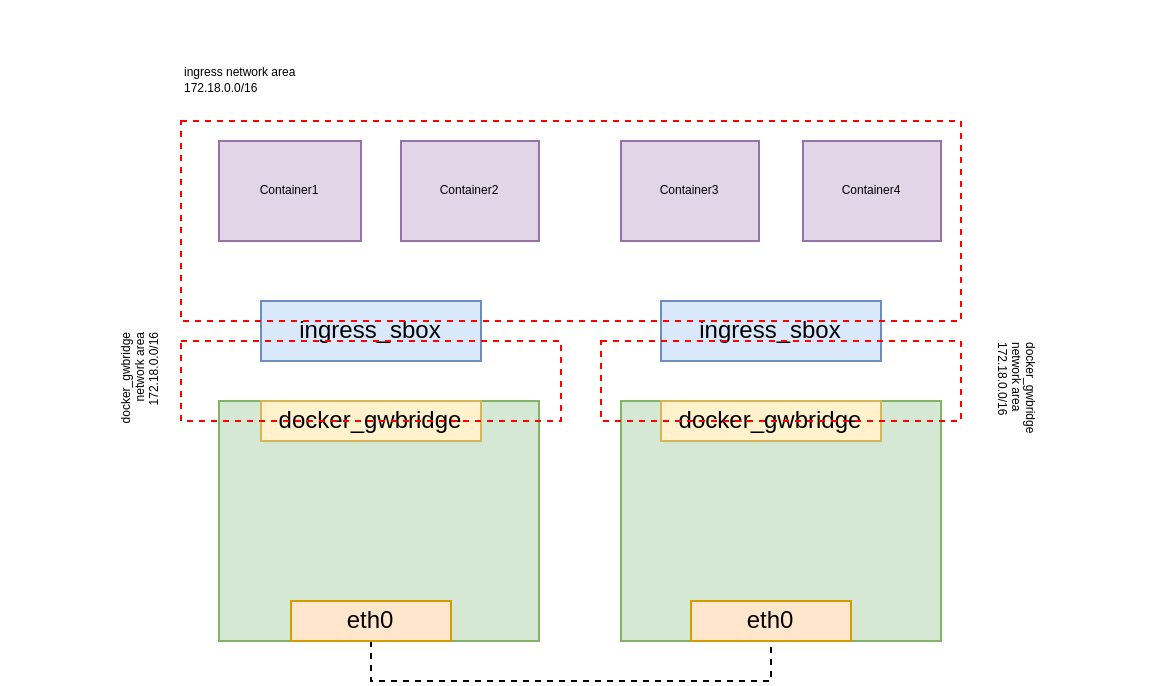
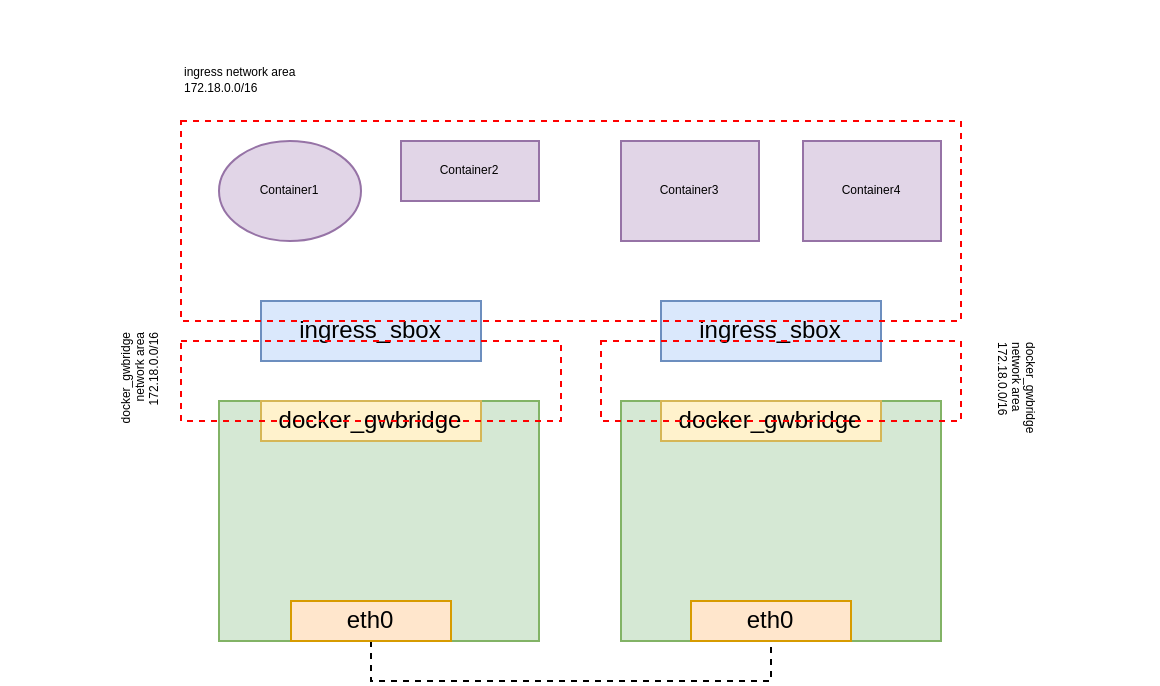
(290, 191) -> (290, 191)
(470, 191) -> (470, 171)
